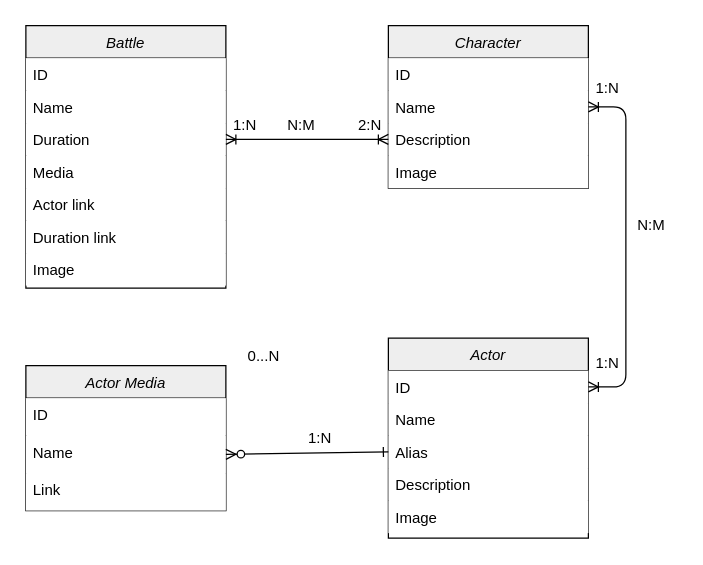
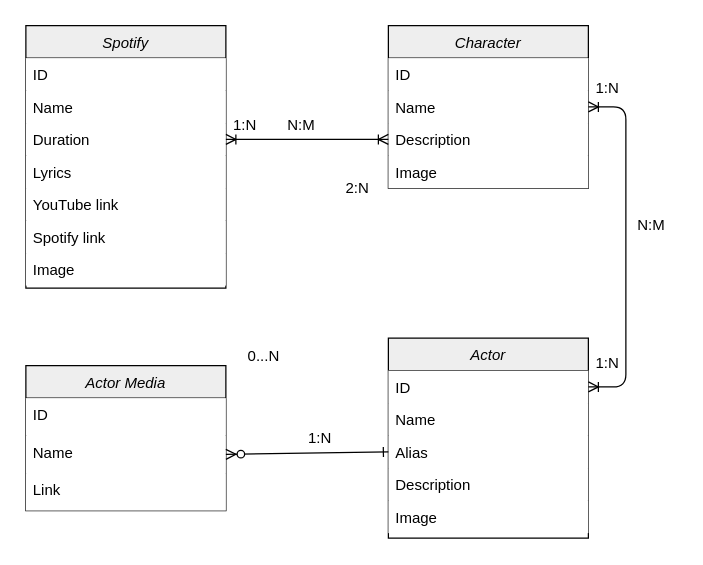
(125, 43) -> (125, 43)
(369, 126) -> (357, 188)
(52, 173) -> (56, 173)
(69, 205) -> (77, 205)
(79, 238) -> (75, 238)
